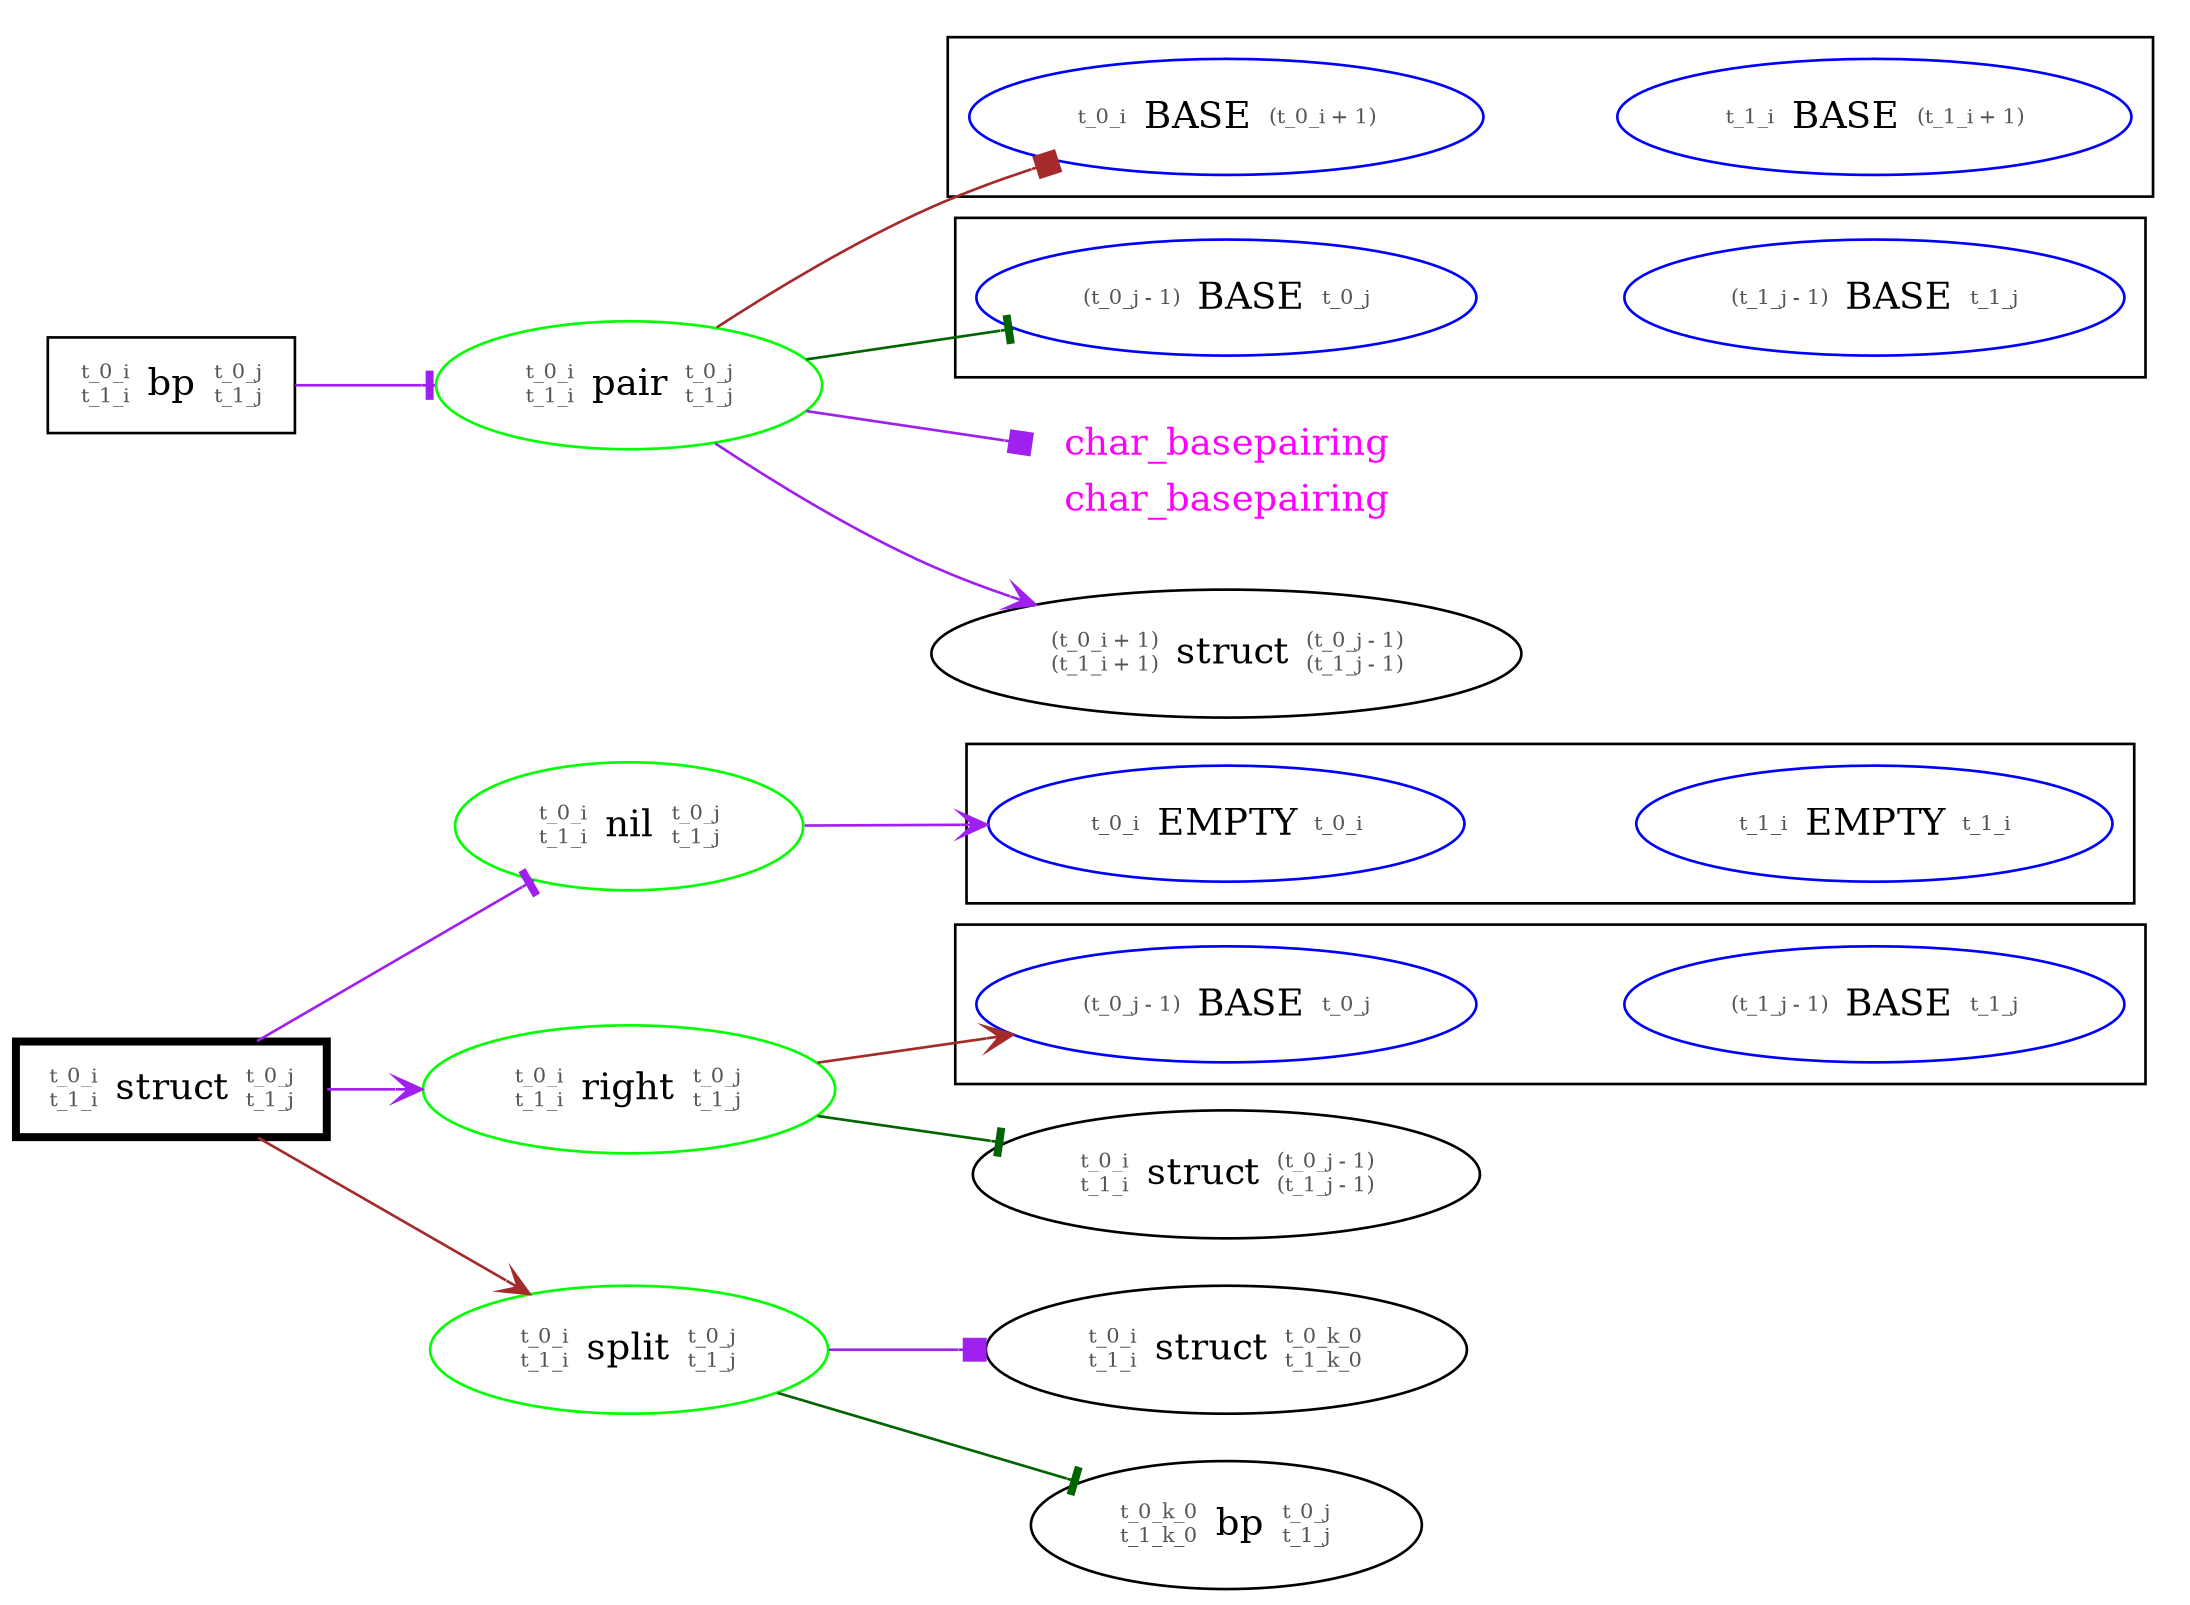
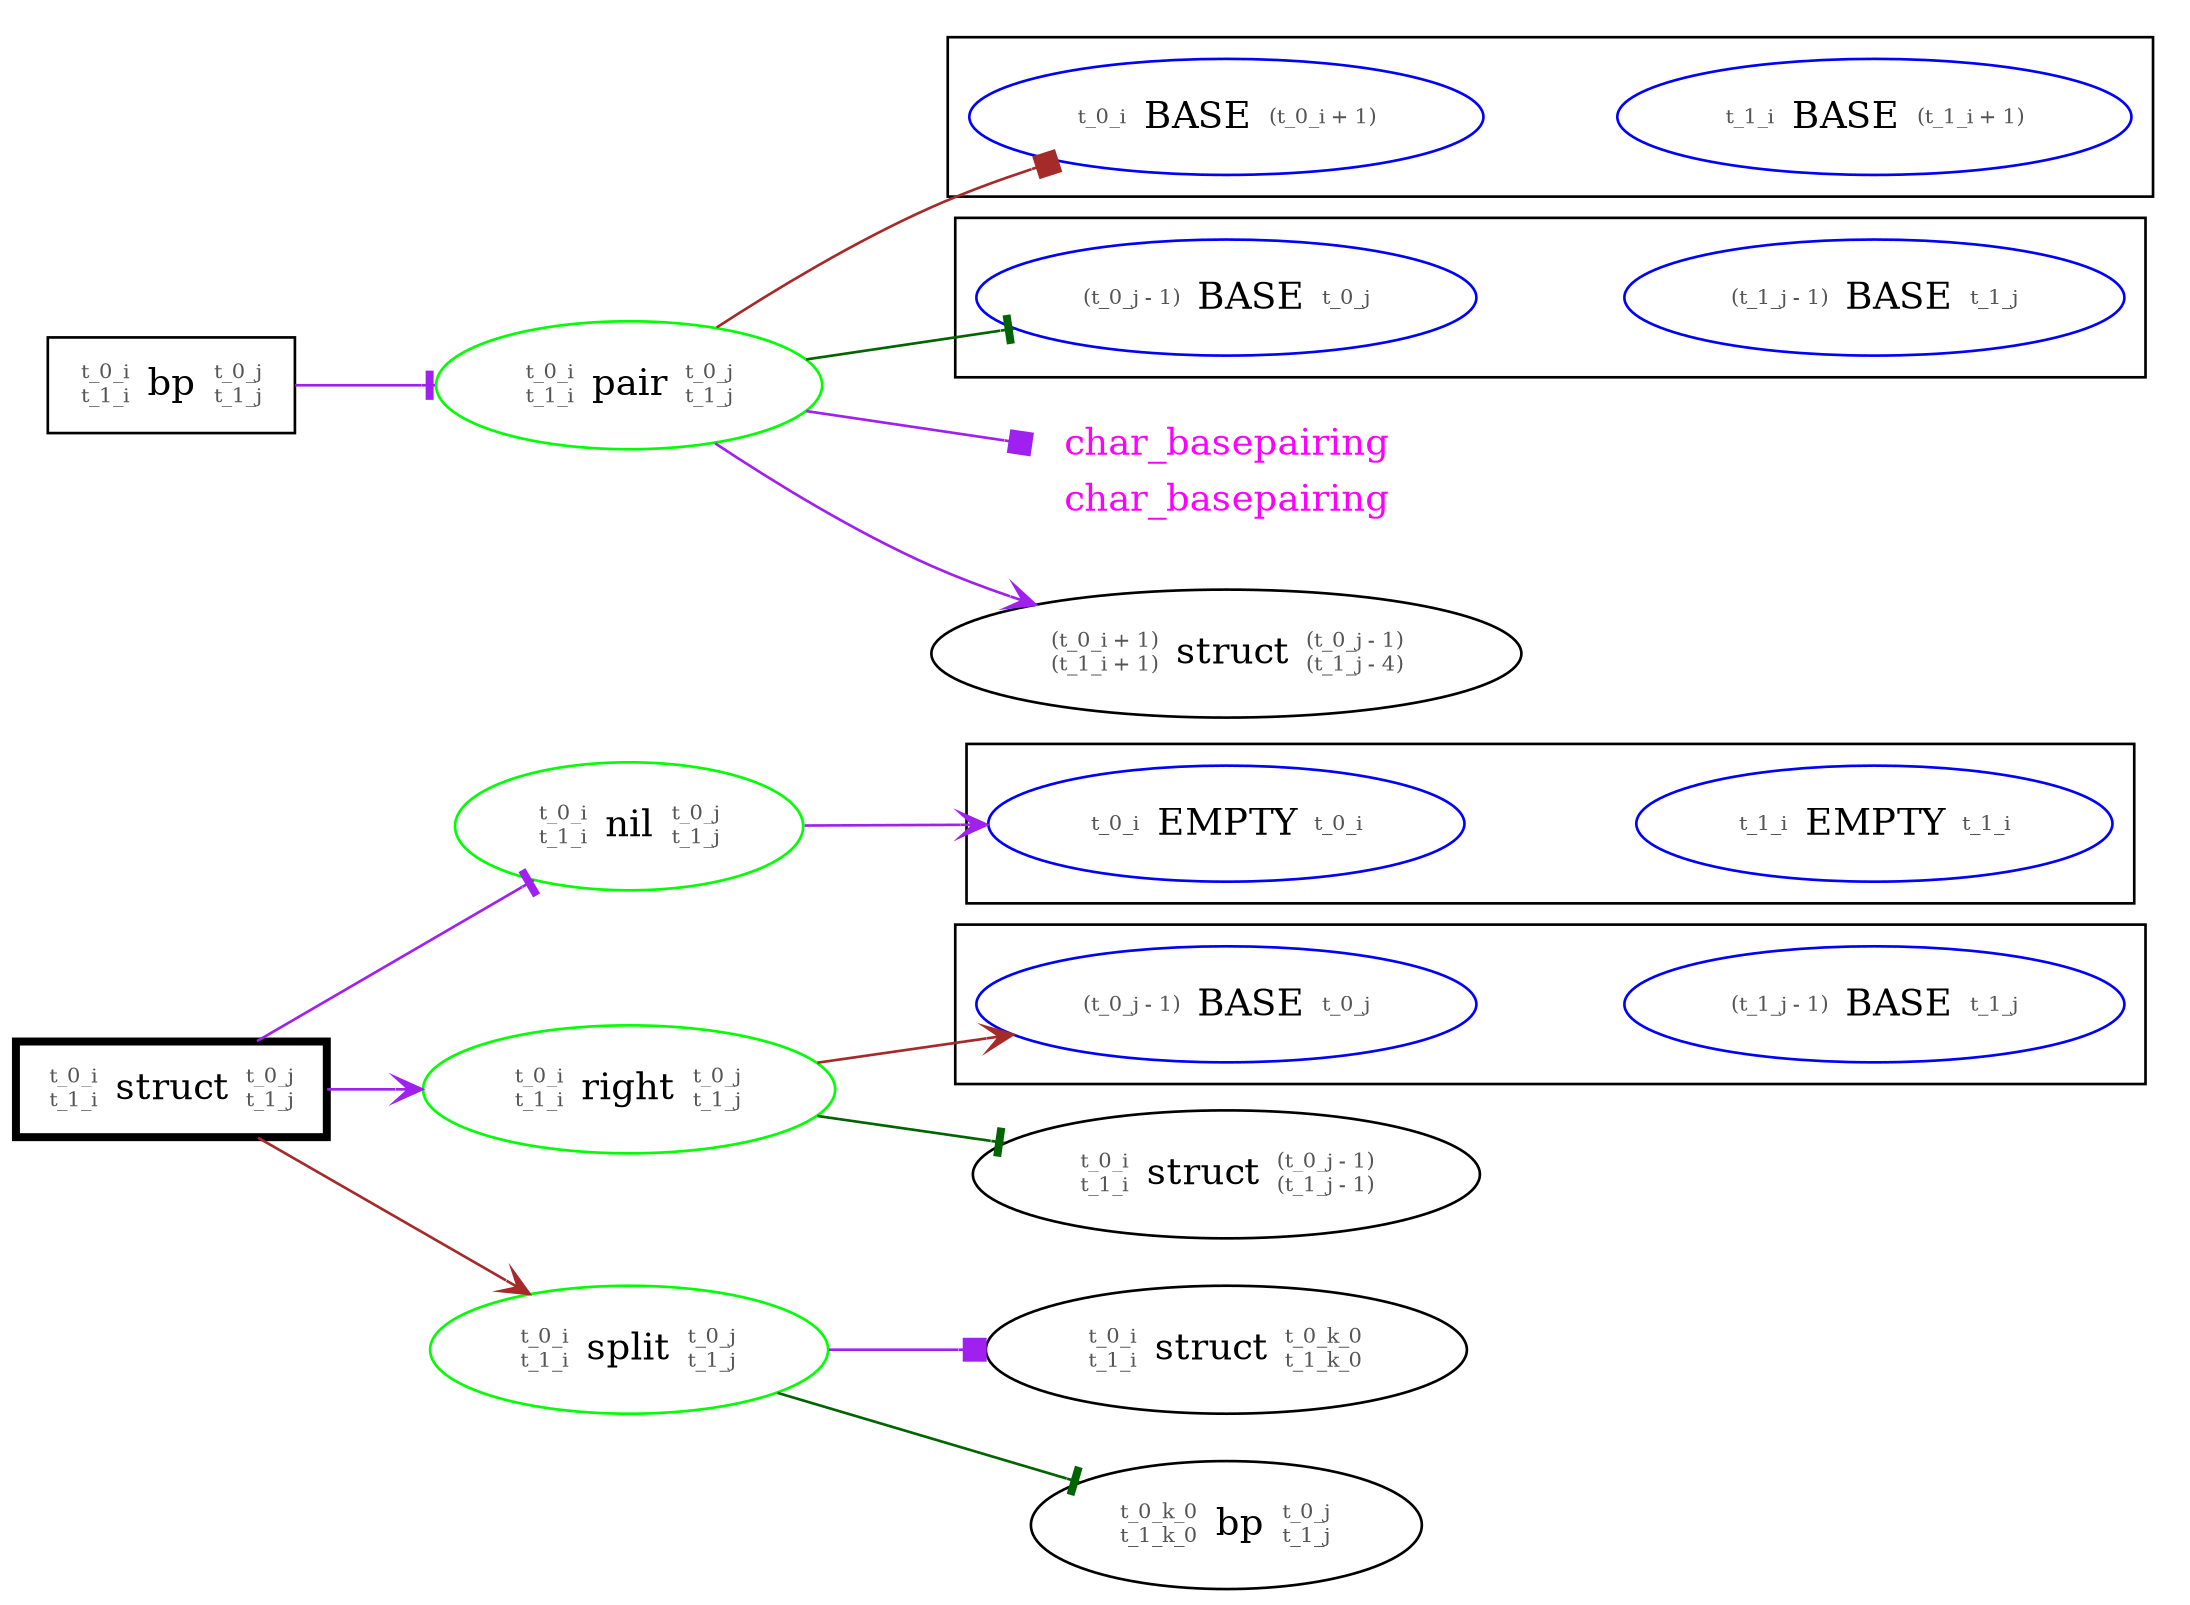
(1355, 664) -> (1355, 664)
